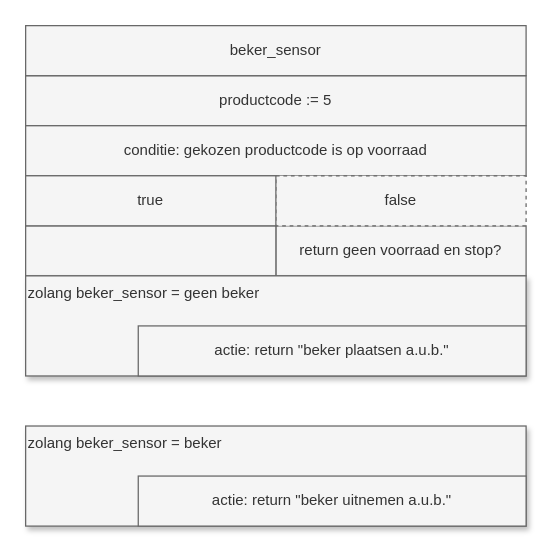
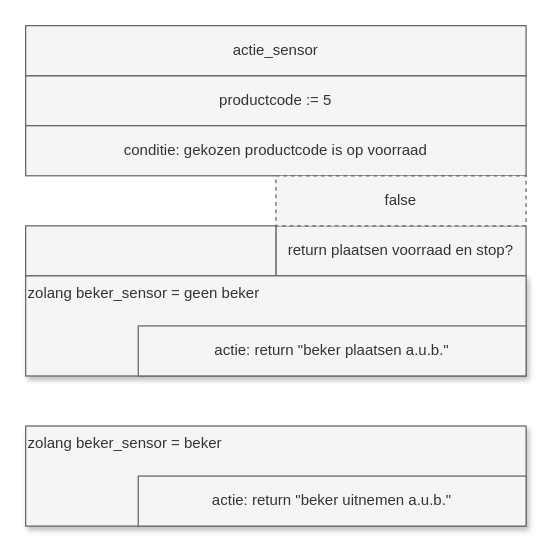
(276, 51) -> (276, 51)
(151, 201) -> none
(401, 251) -> (401, 251)
